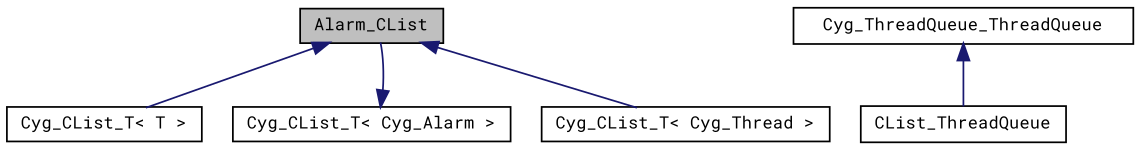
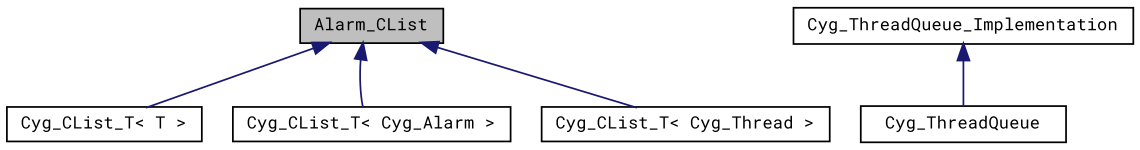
(963, 26) -> (963, 26)
(383, 66) -> (360, 84)
(963, 124) -> (963, 124)
